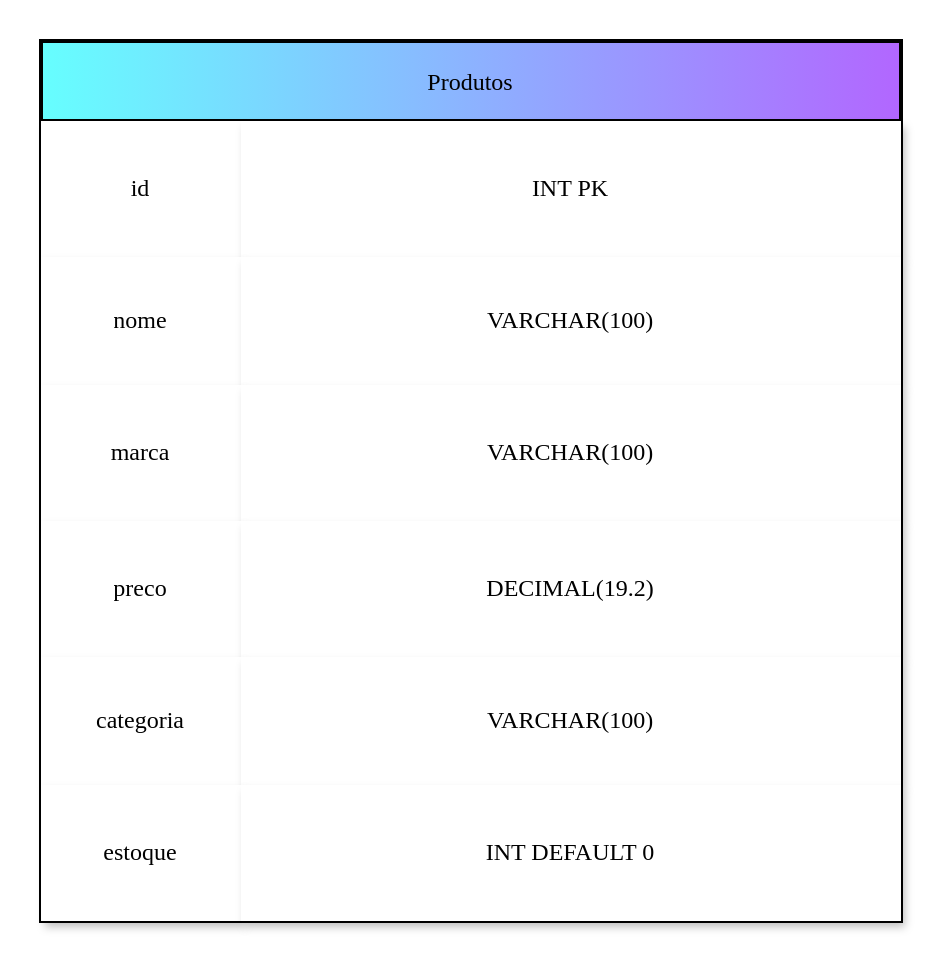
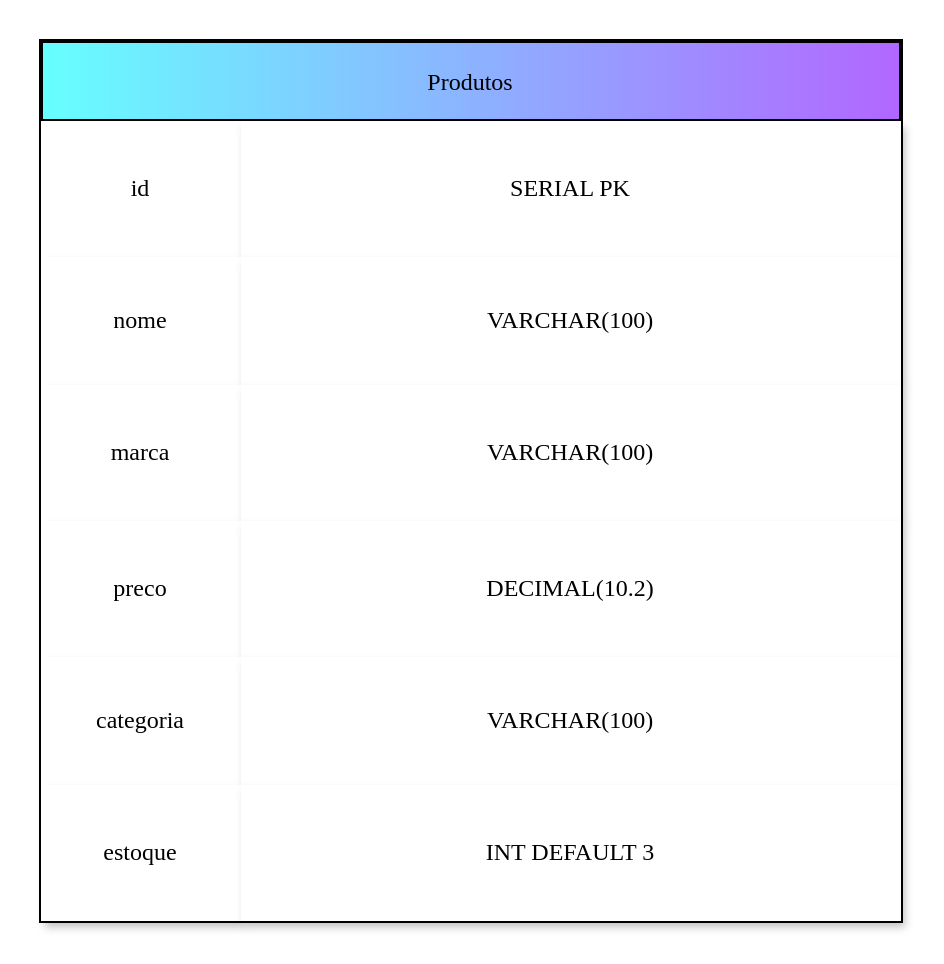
(571, 189) -> (571, 189)
(571, 589) -> (571, 589)
(571, 853) -> (571, 853)
